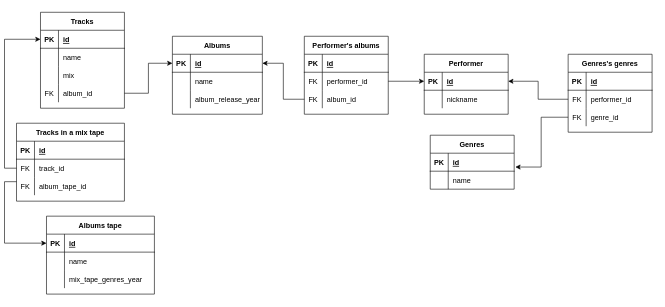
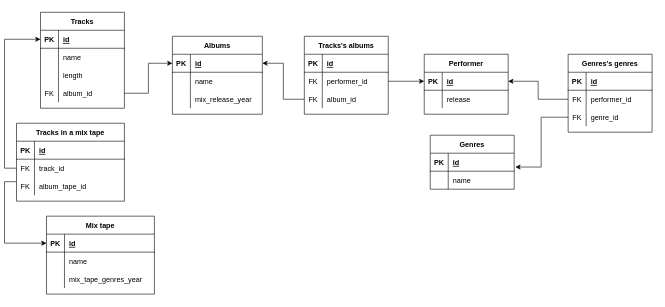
(346, 46) -> (346, 46)
(68, 76) -> (74, 76)
(229, 100) -> (225, 100)
(462, 100) -> (460, 100)
(100, 226) -> (100, 226)
